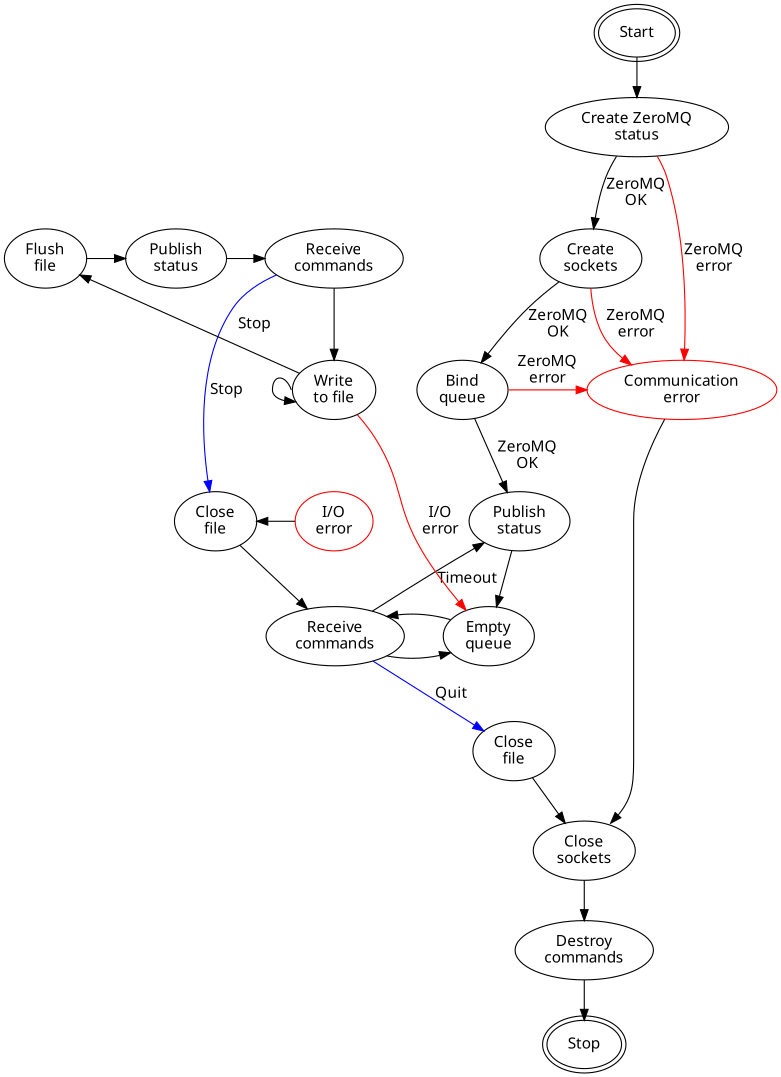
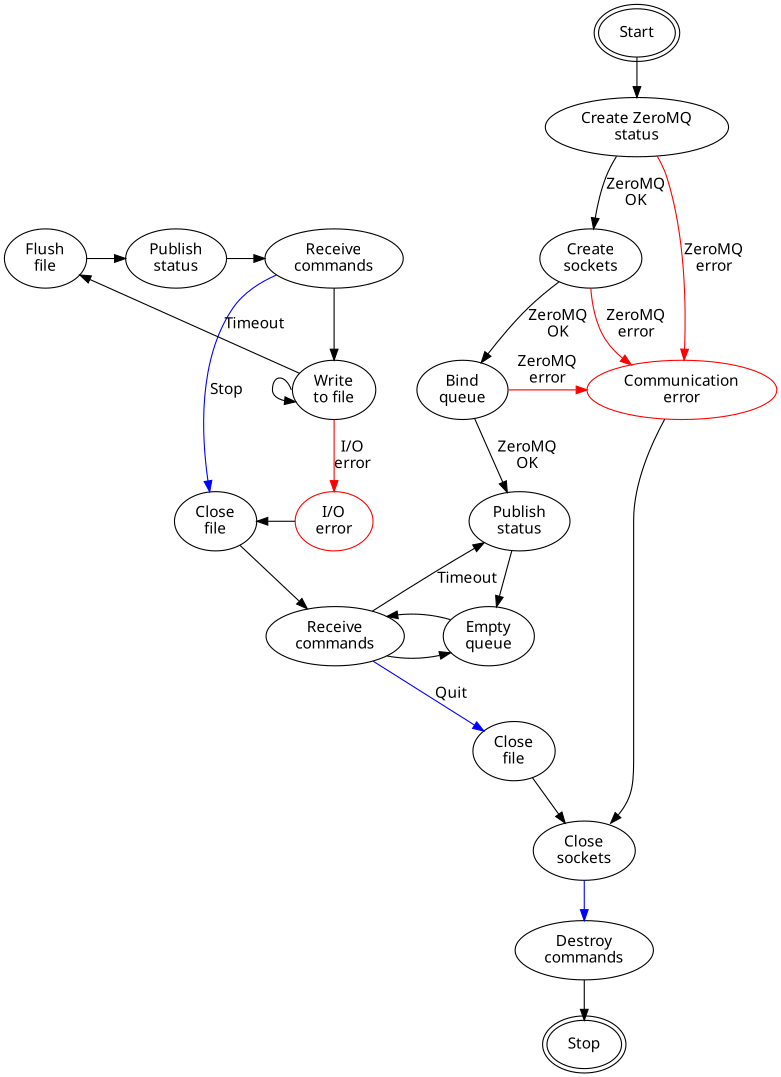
(255, 324) -> (255, 324)
(404, 510) -> (334, 450)
(584, 895) -> (584, 895)
